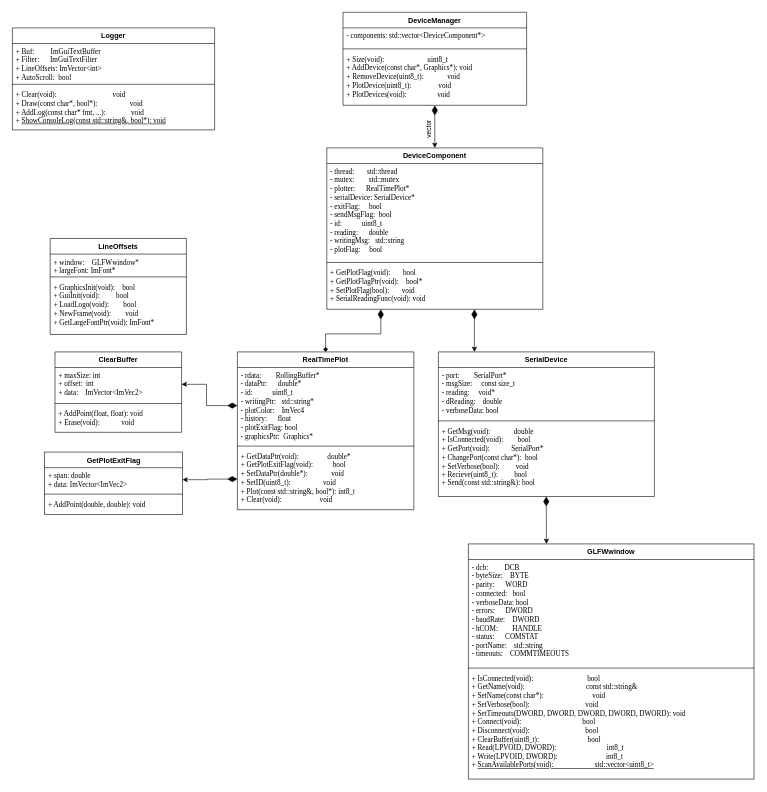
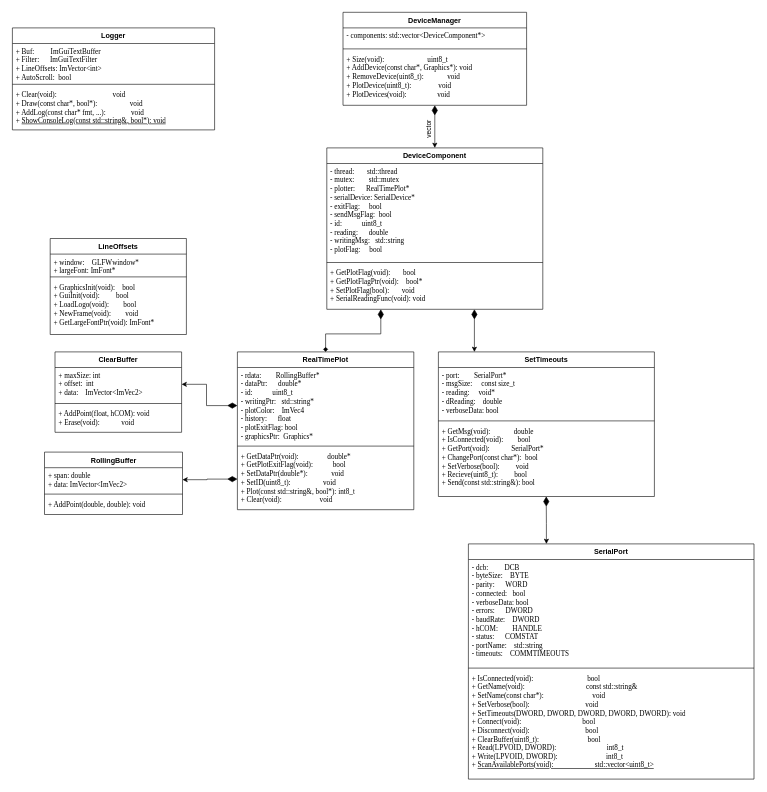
(546, 360) -> (546, 360)
(114, 419) -> (114, 419)
(114, 461) -> (114, 461)
(611, 552) -> (611, 552)
